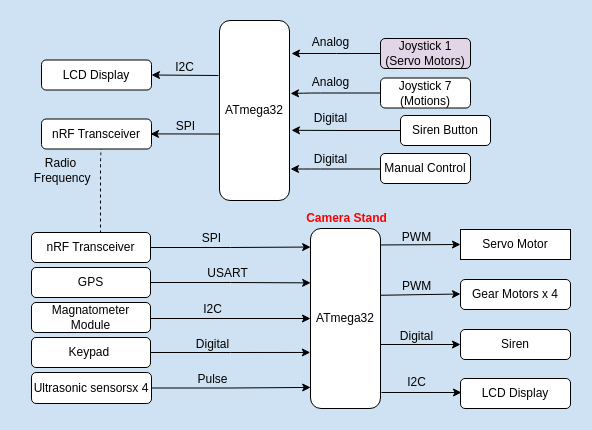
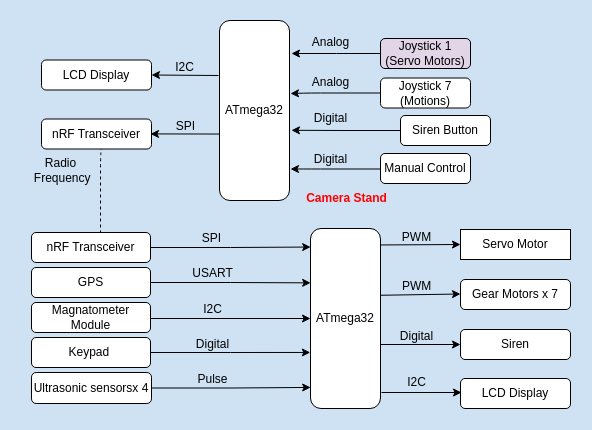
(346, 219) -> (346, 199)
(228, 274) -> (213, 274)
(516, 295) -> (516, 295)
